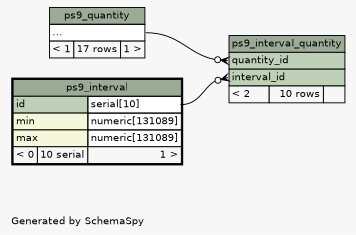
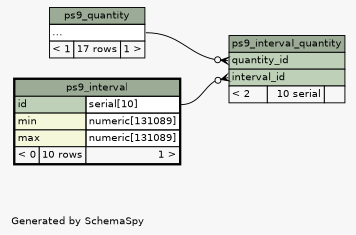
(300, 94) -> (299, 94)
(63, 155) -> (63, 155)
